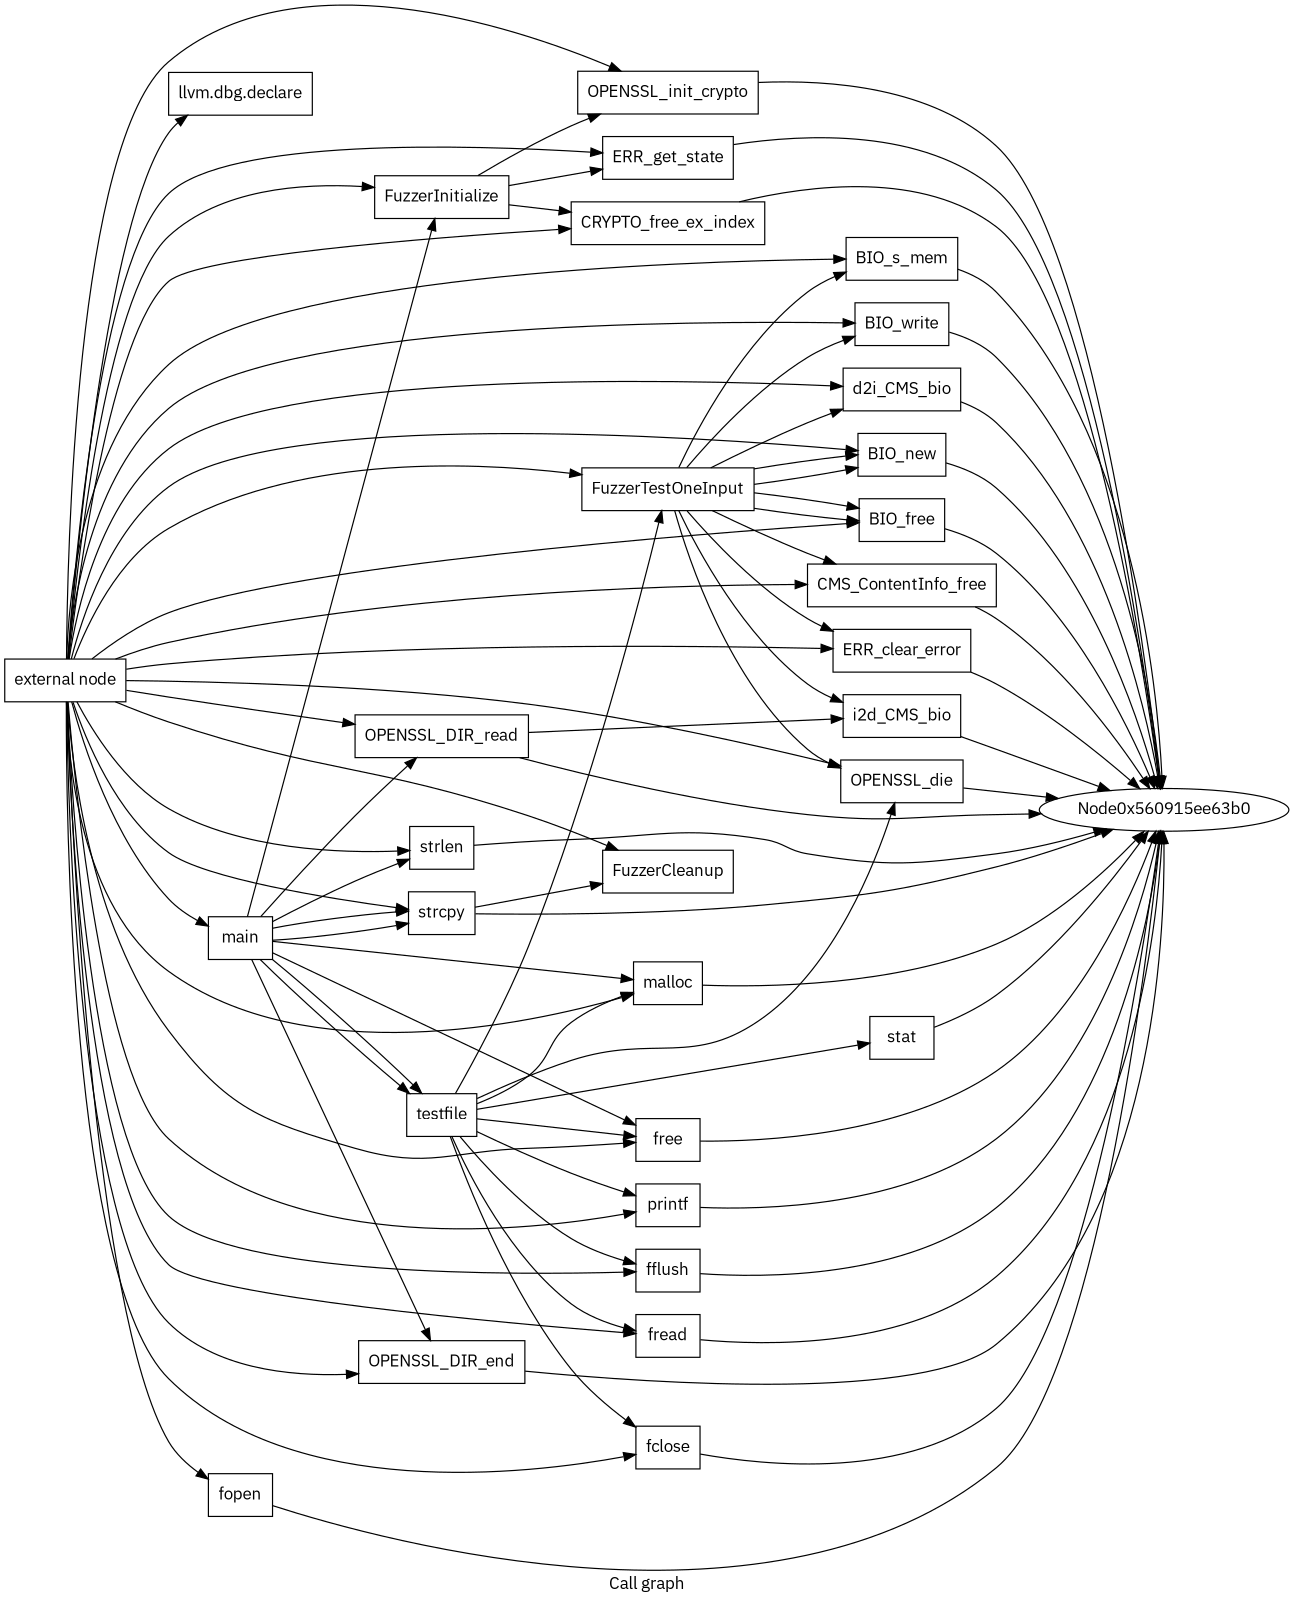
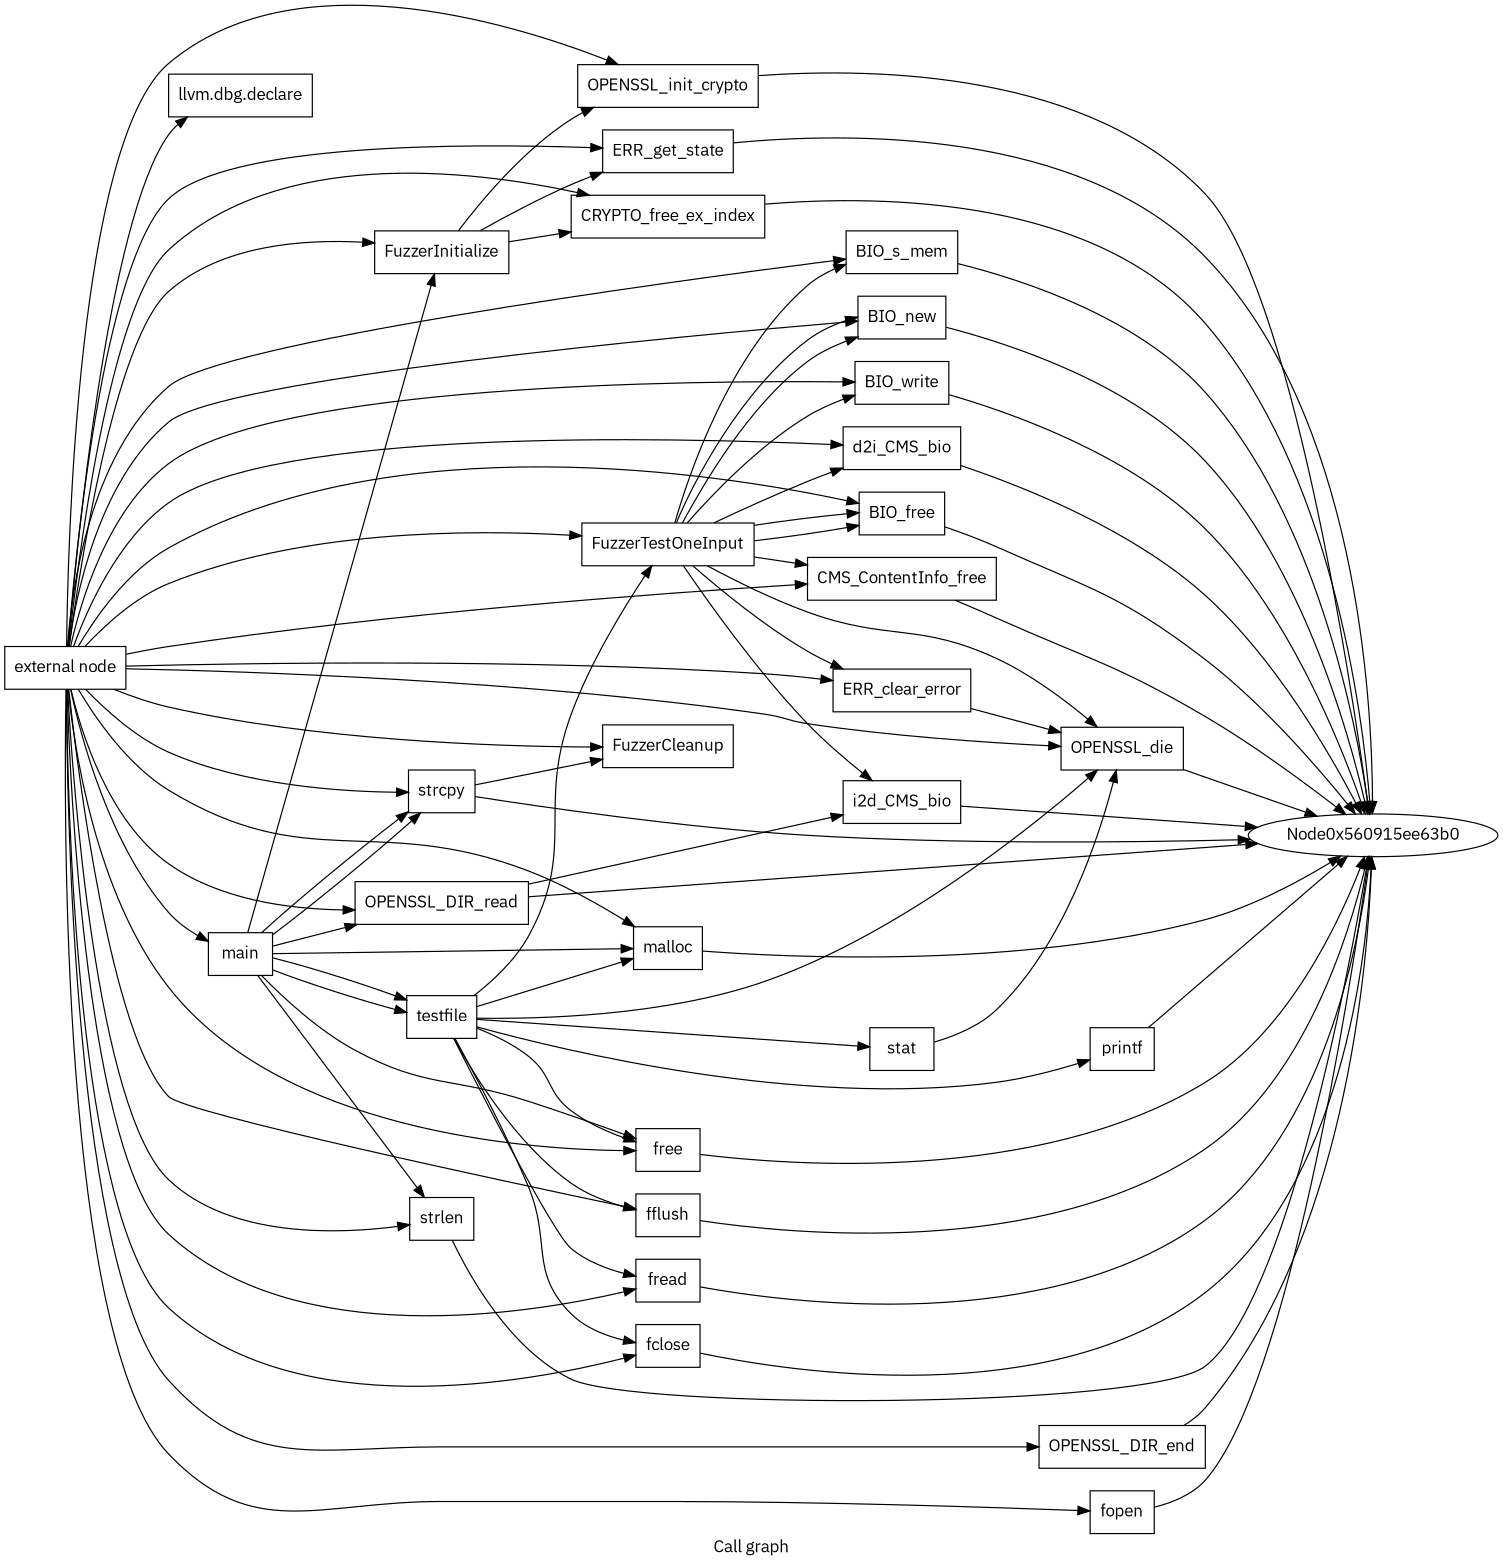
(1054, 721) -> (1010, 719)
(1050, 949) -> (1053, 935)
(178, 1146) -> none
(343, 1154) -> none
